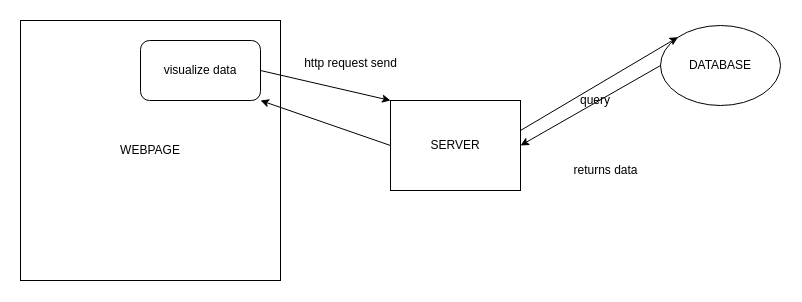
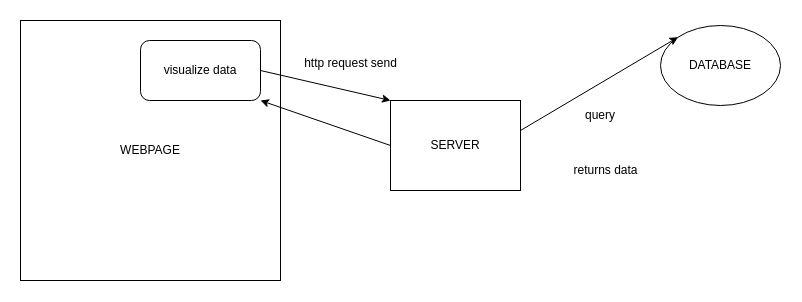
(596, 101) -> (601, 116)
(593, 104) -> none
